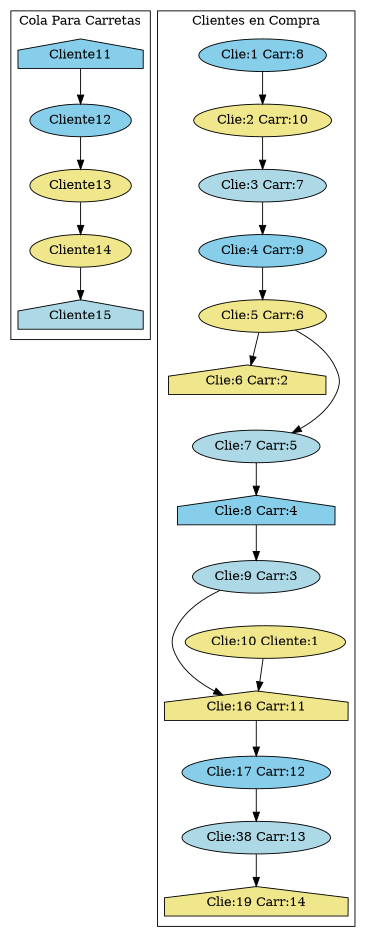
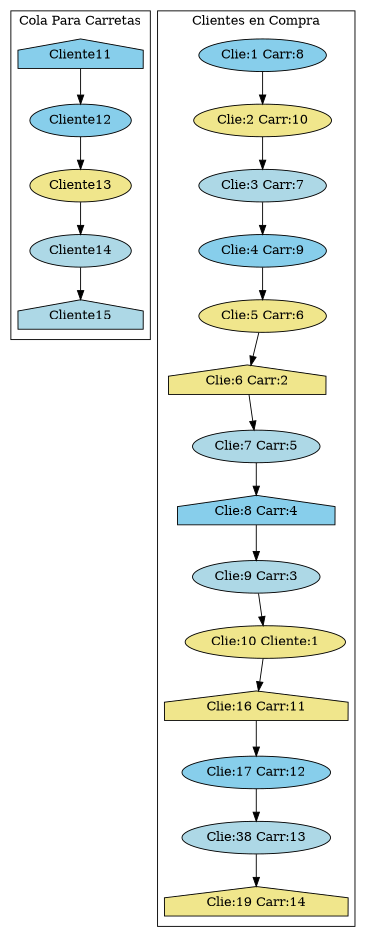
(81, 251) -> (81, 251)
(339, 378) -> (251, 408)
(172, 639) -> (260, 605)
